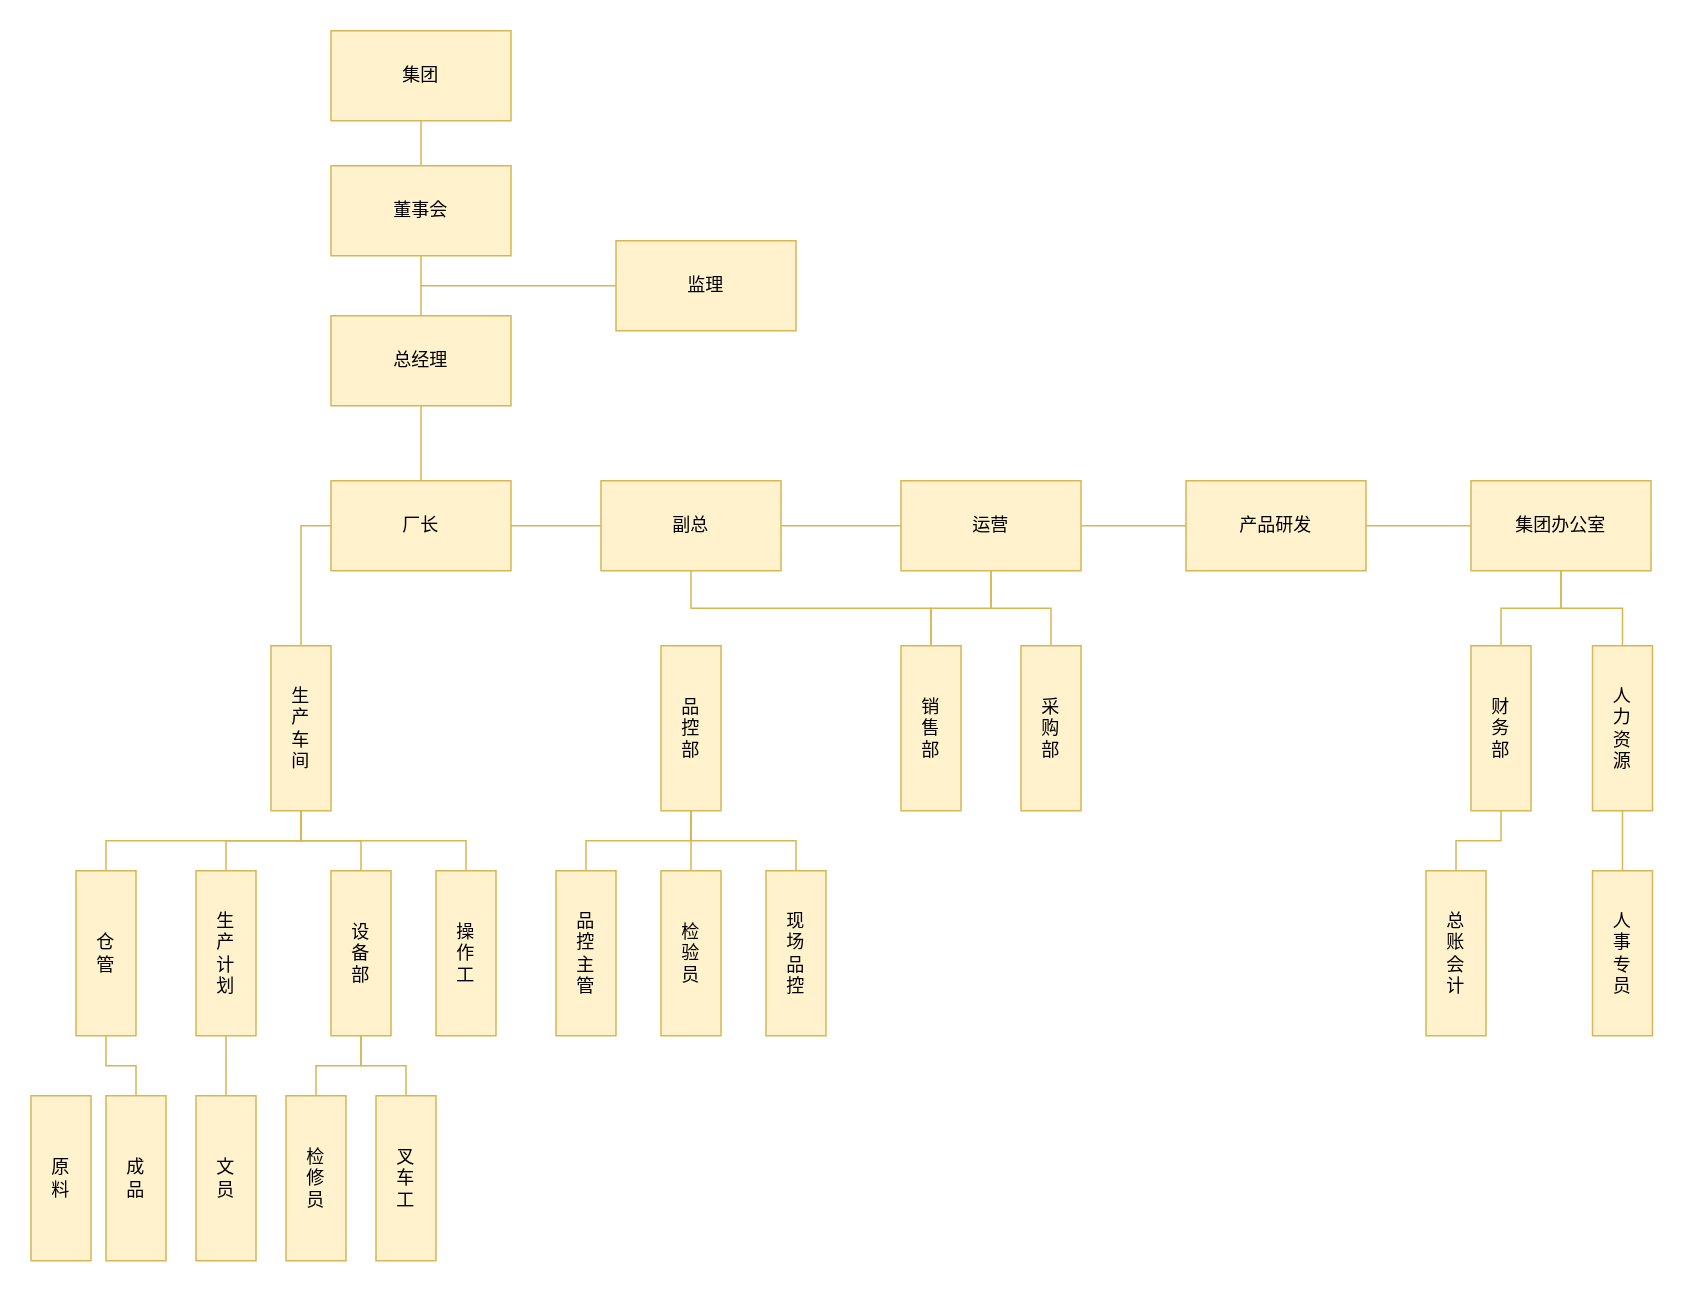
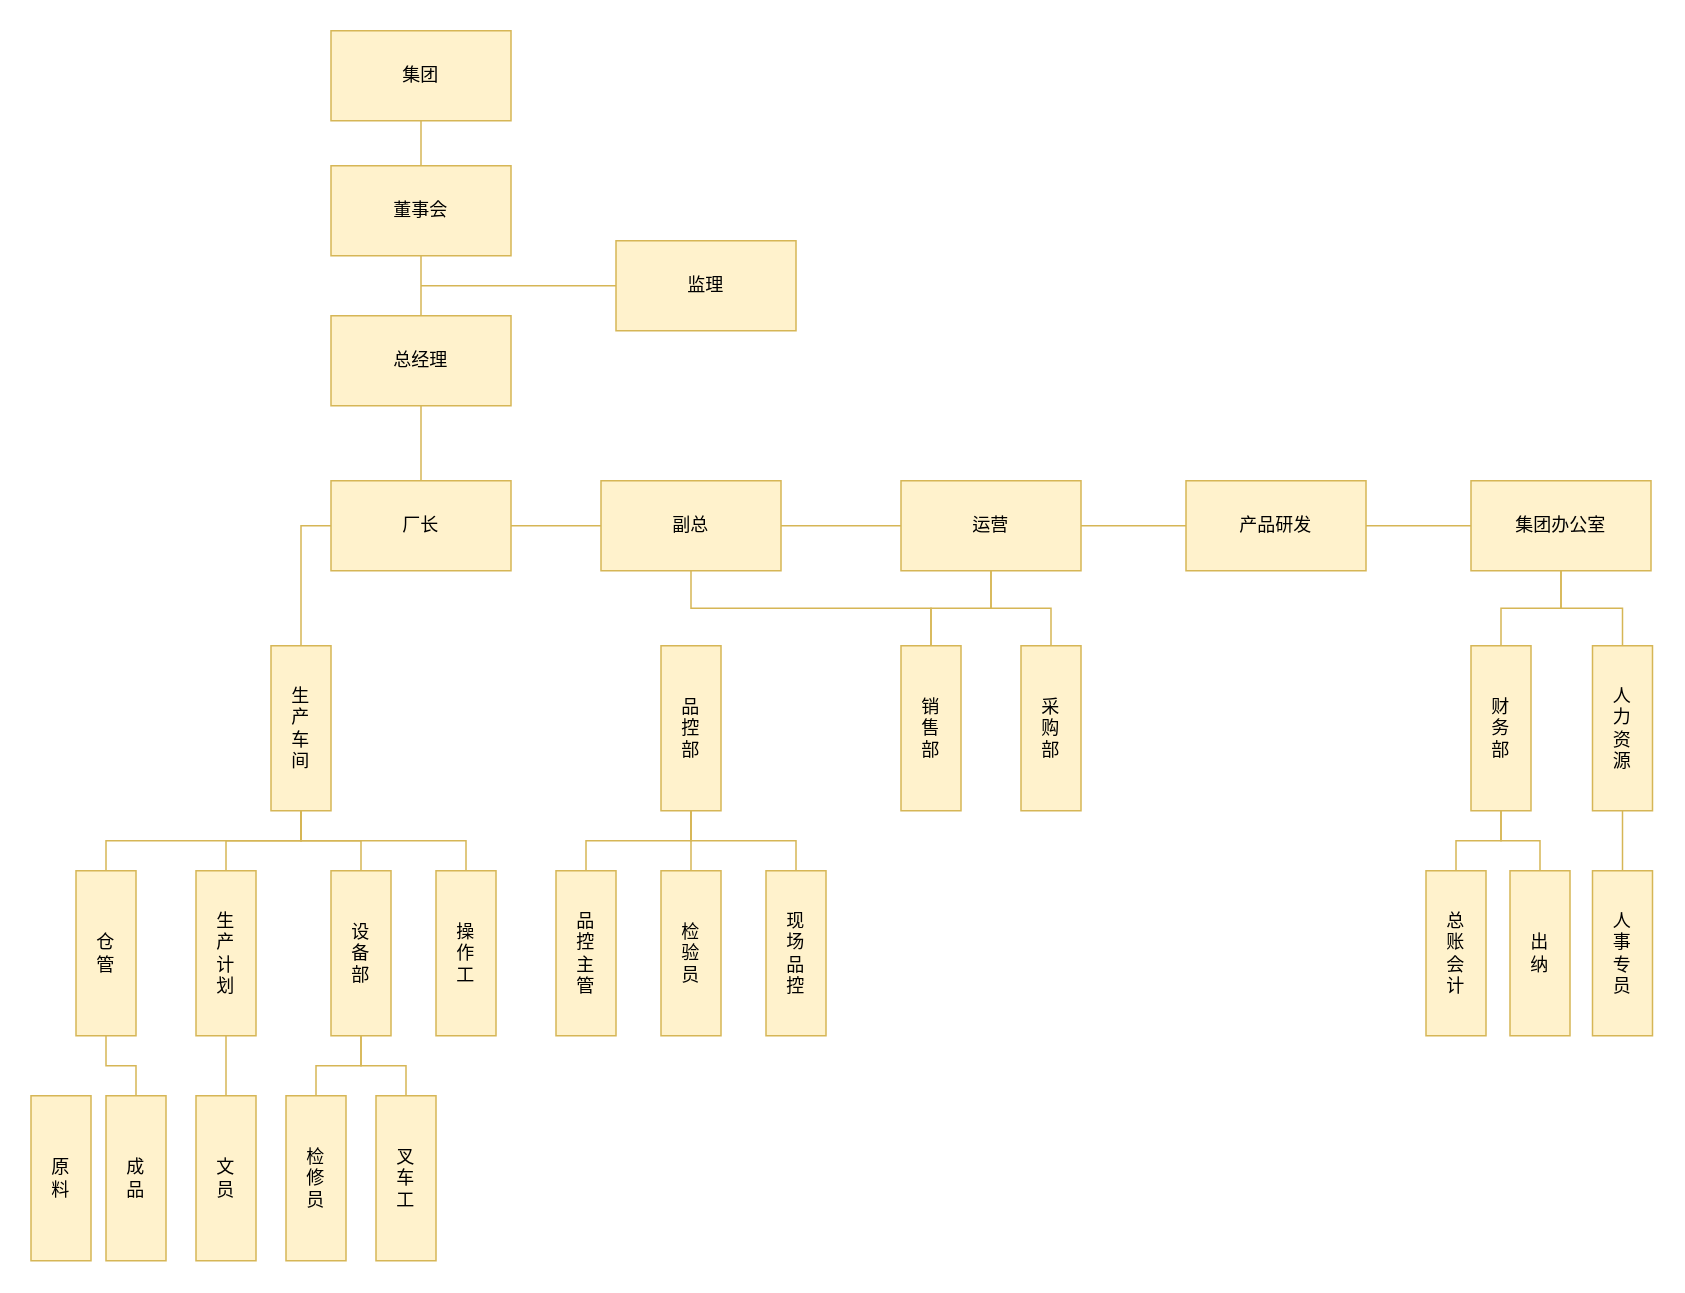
none -> (1535, 841)
none -> (1540, 953)
